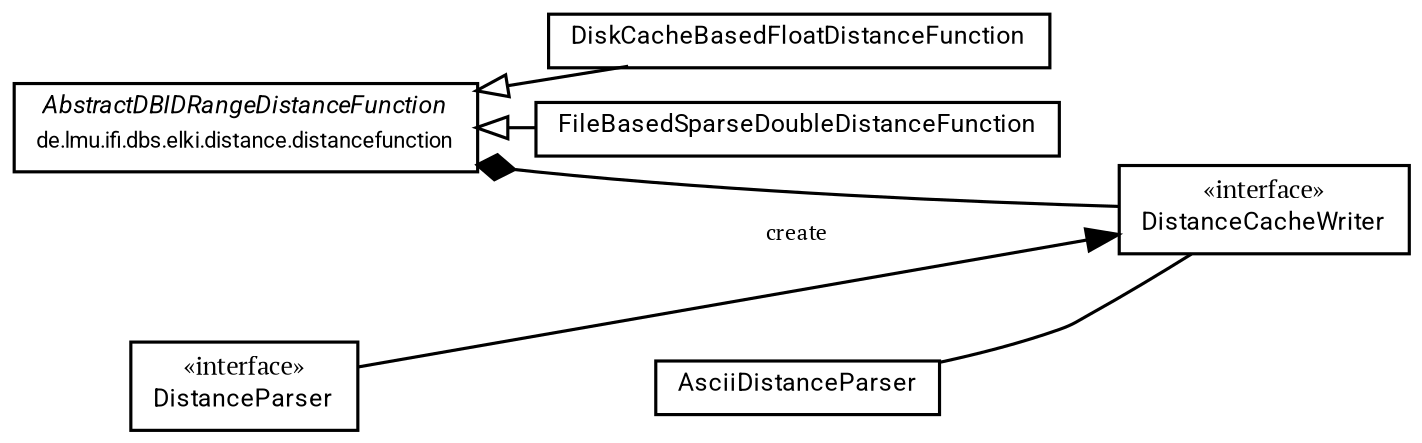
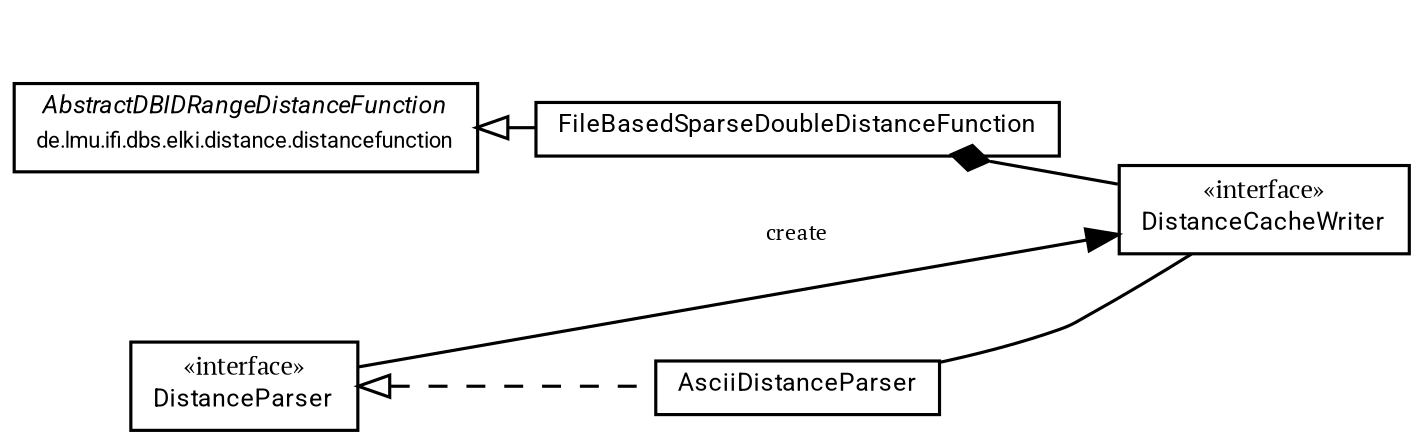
(798, 39) -> none
(817, 193) -> (1054, 173)
none -> (523, 386)
